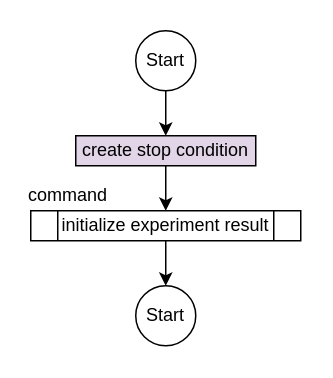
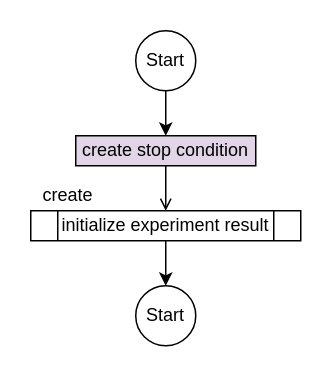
(68, 196) -> (68, 196)
(166, 199) -> (166, 201)
